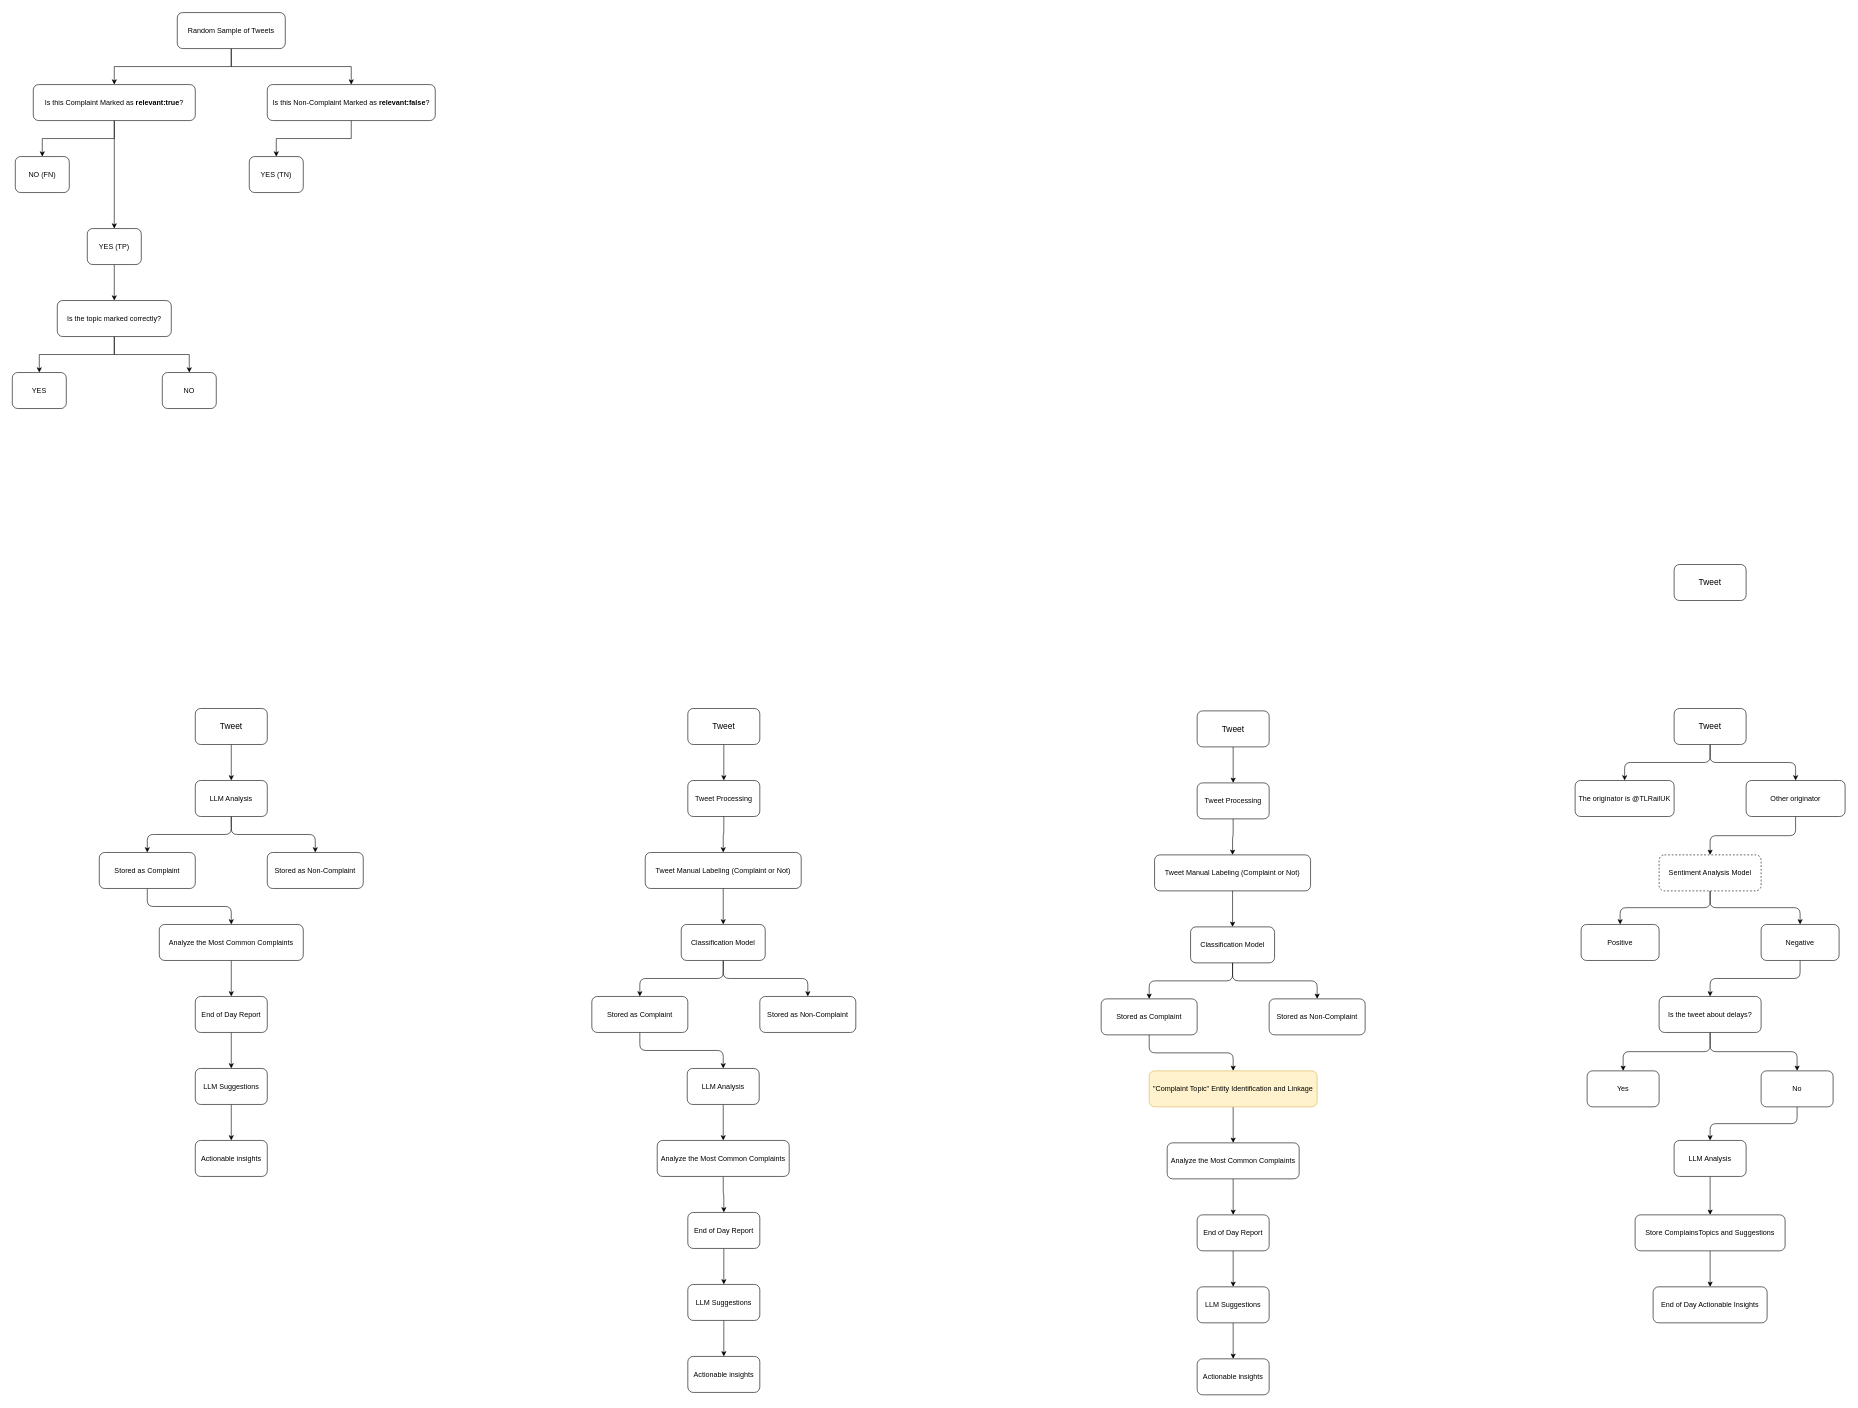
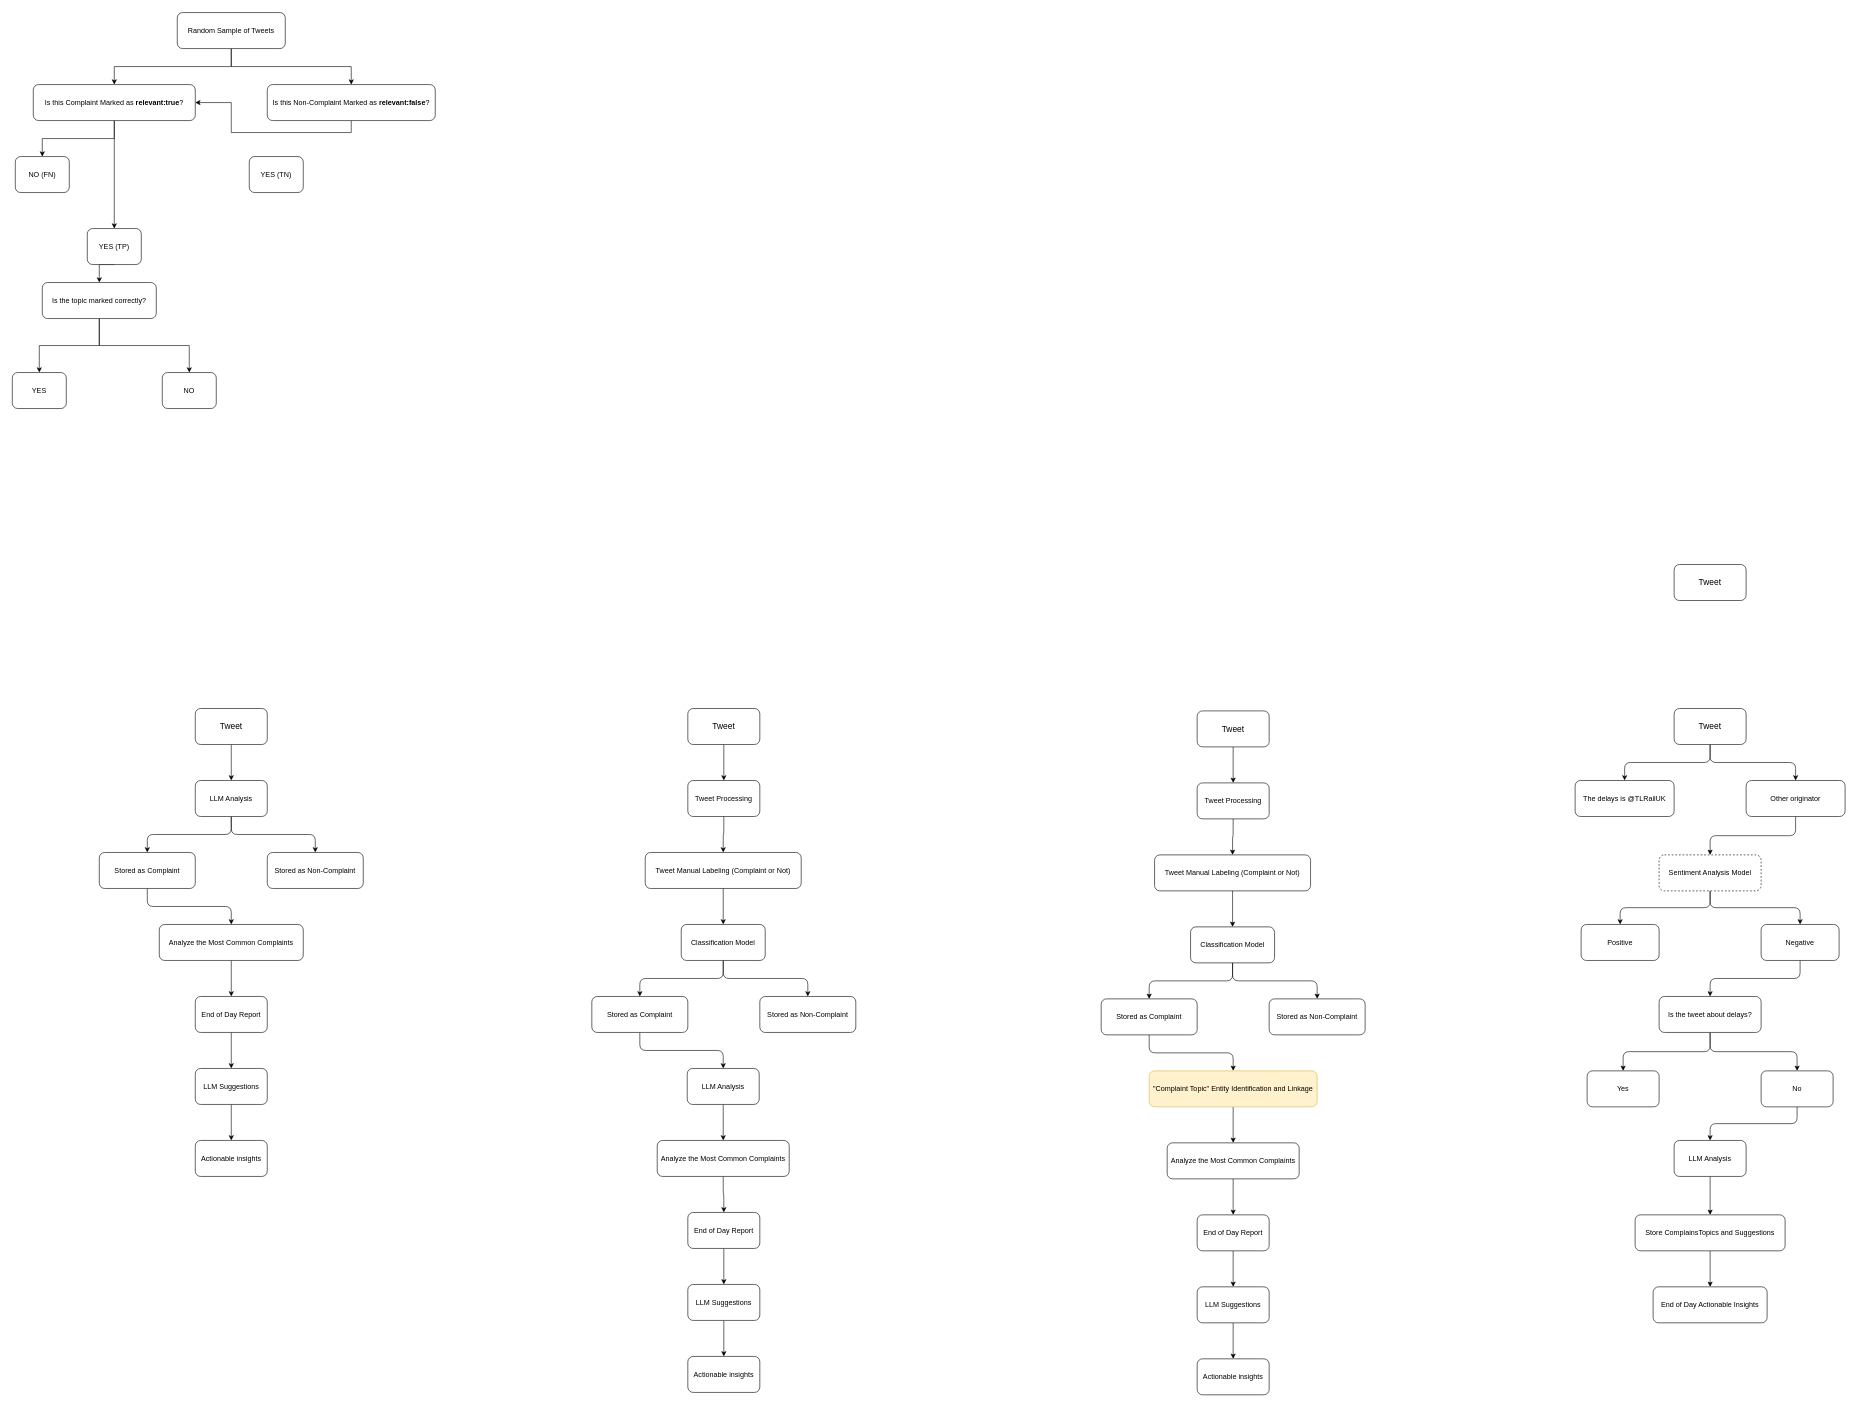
(317, 138) -> (291, 132)
(114, 318) -> (99, 300)
(1625, 798) -> (1625, 798)
